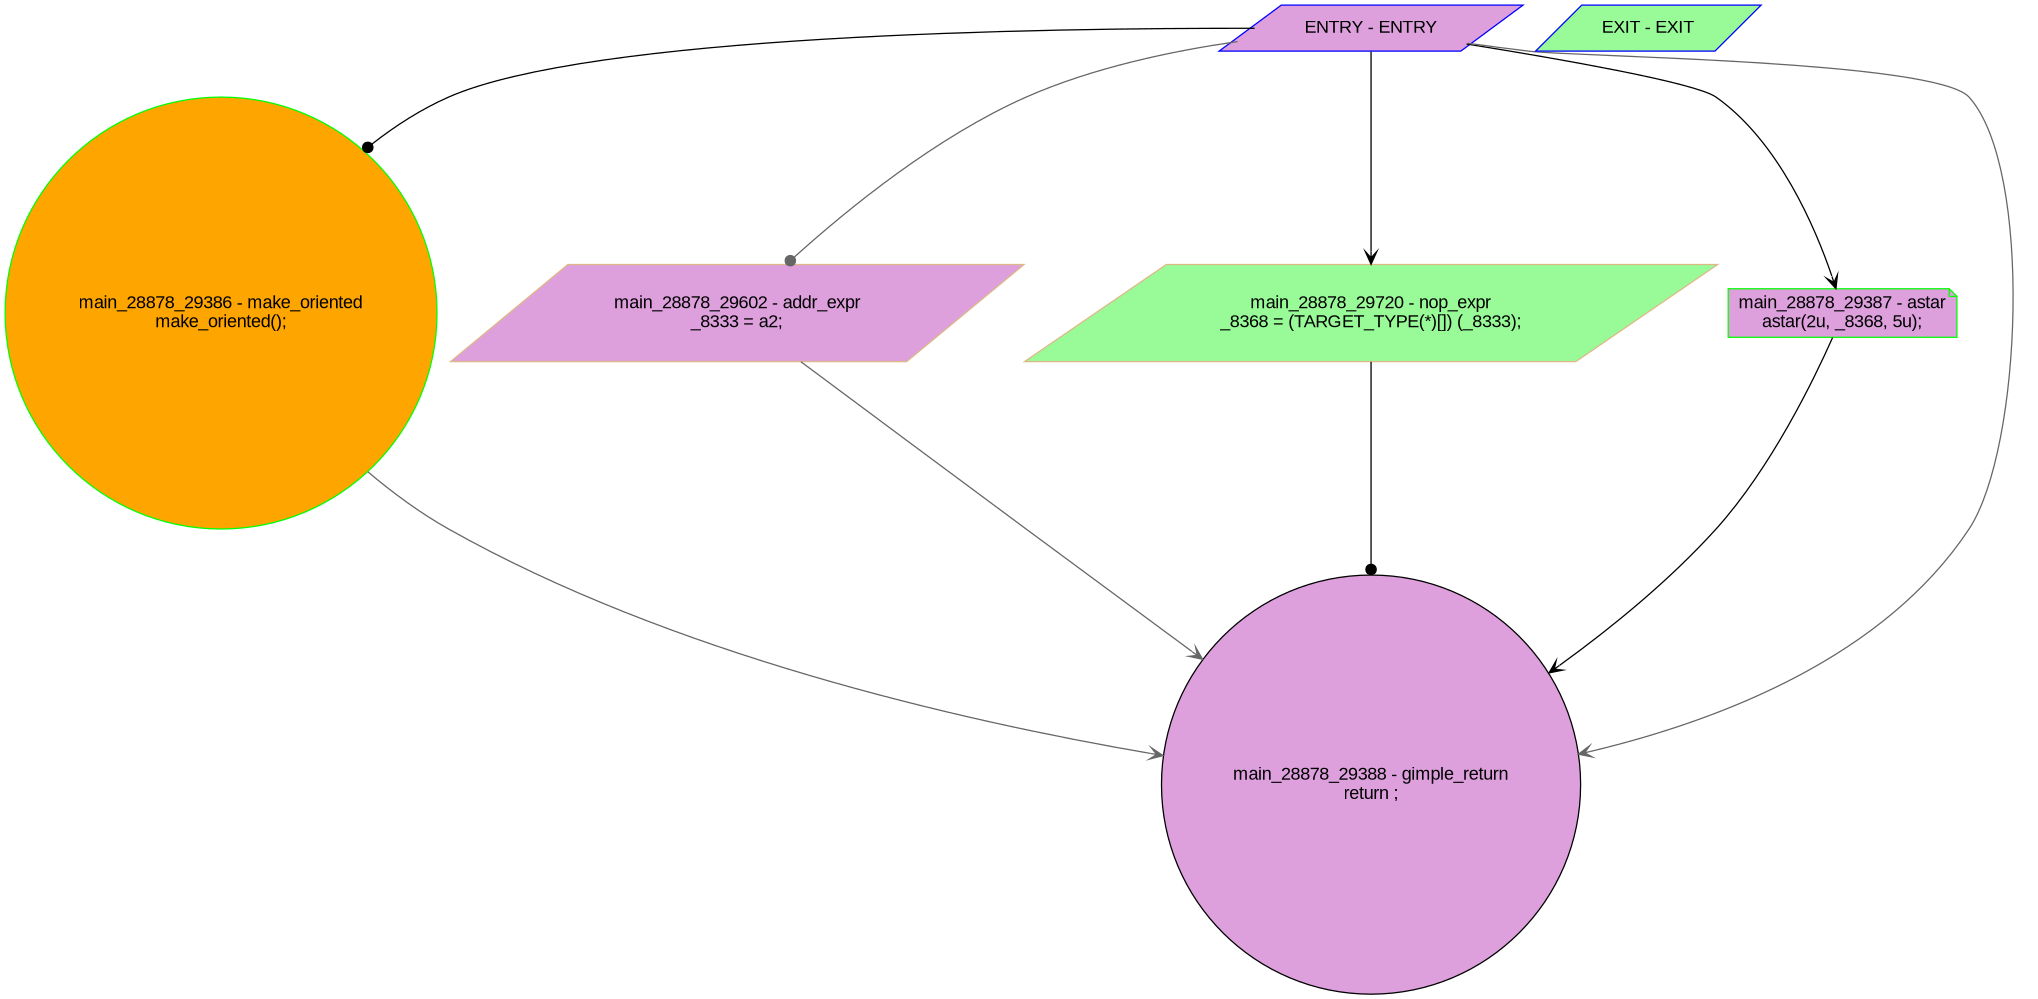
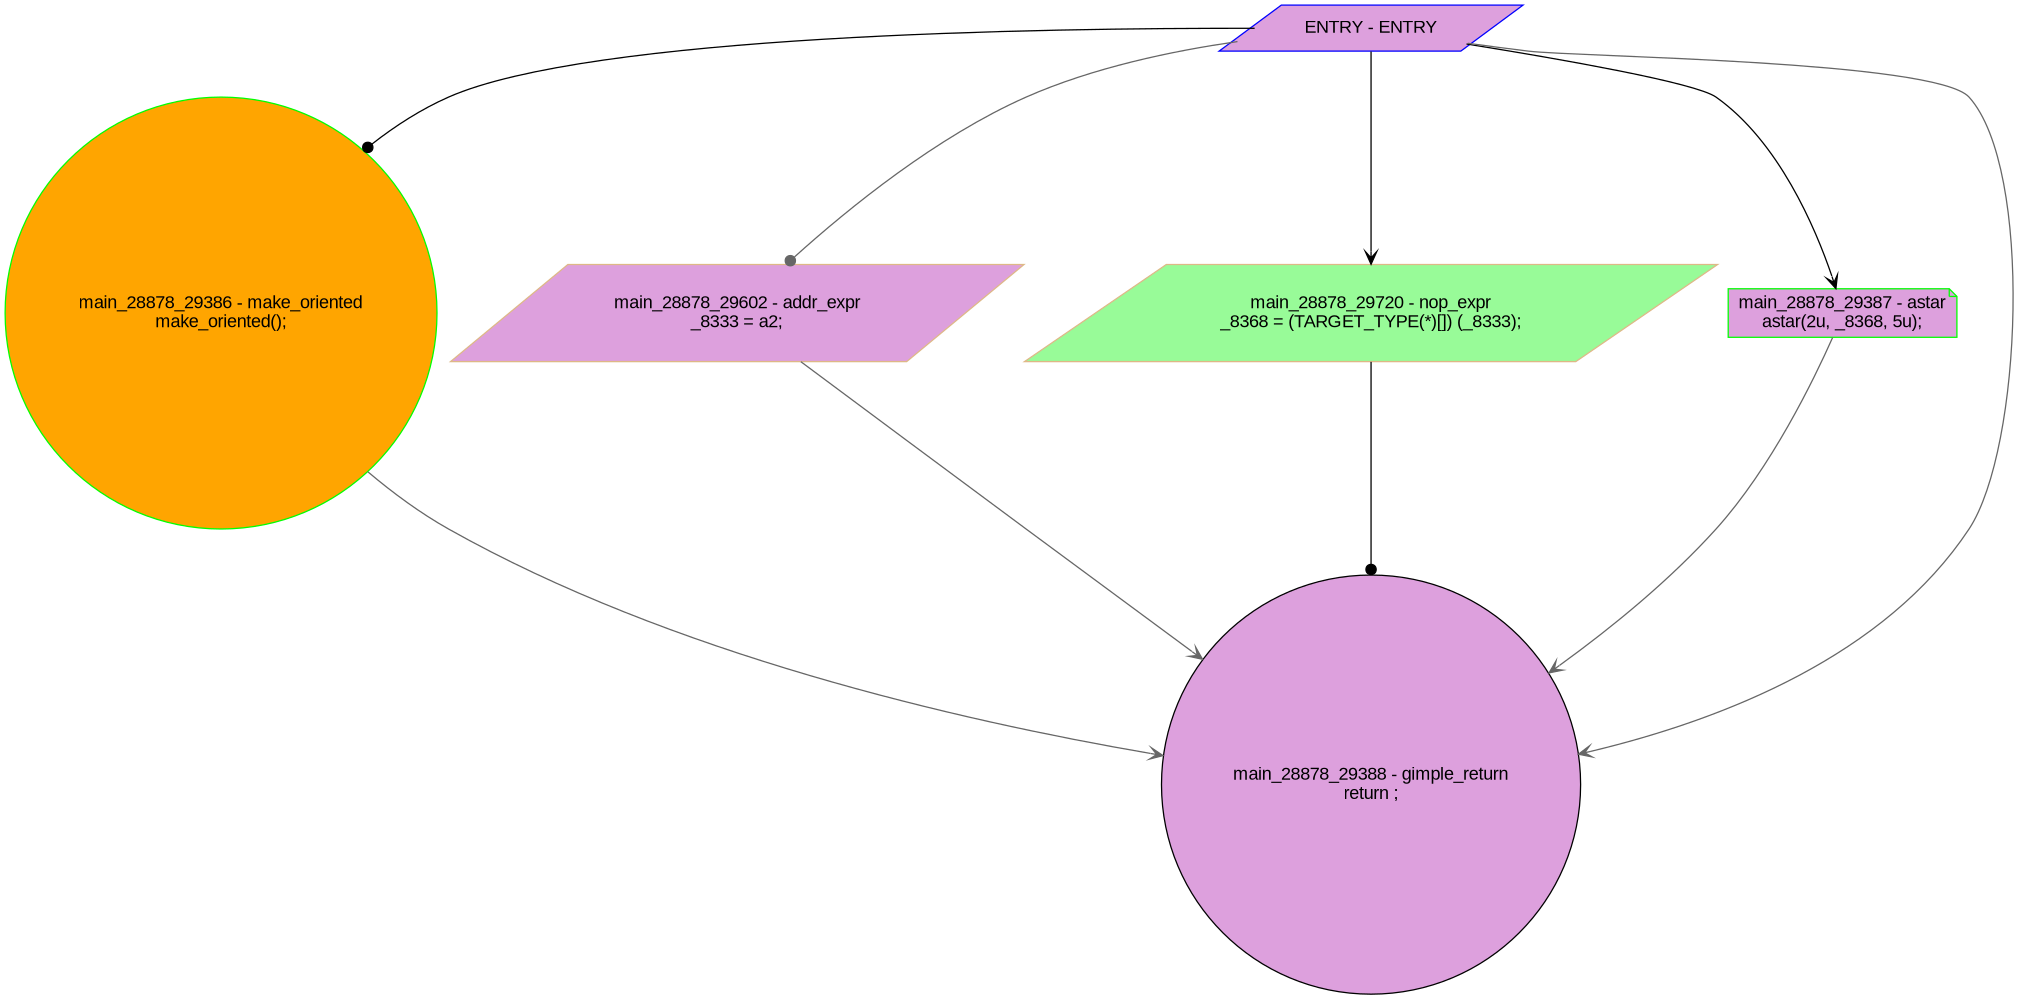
(1648, 28) -> none
(1721, 522) -> (1721, 522)
